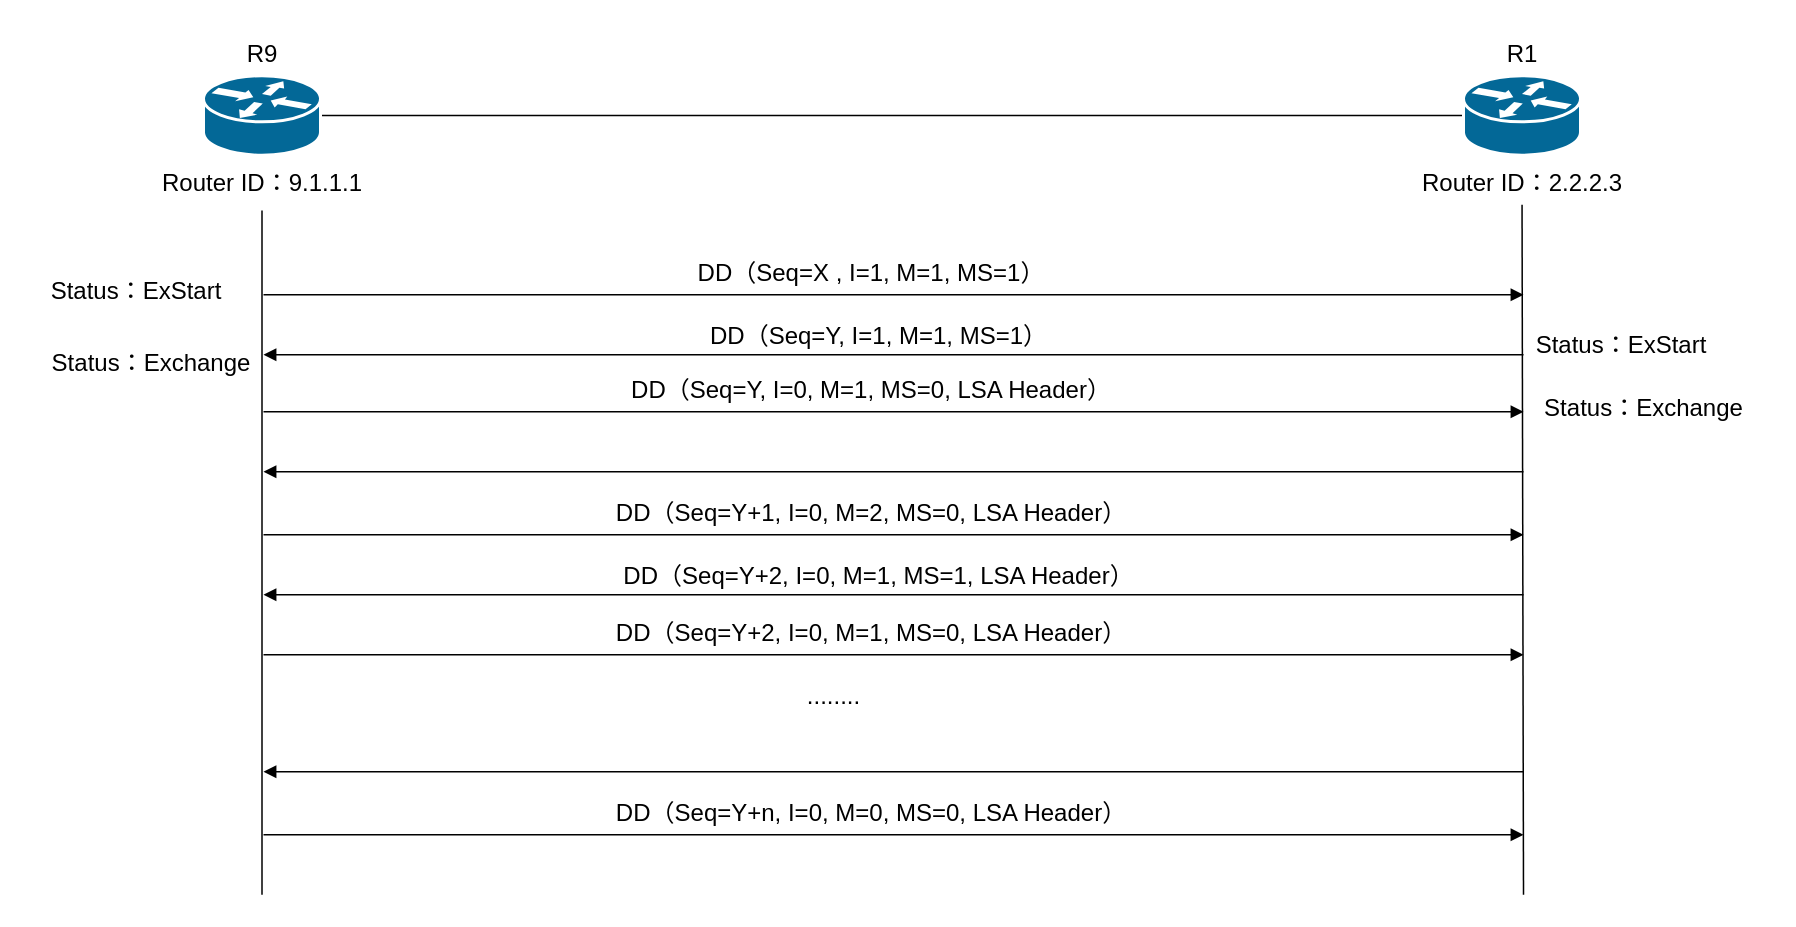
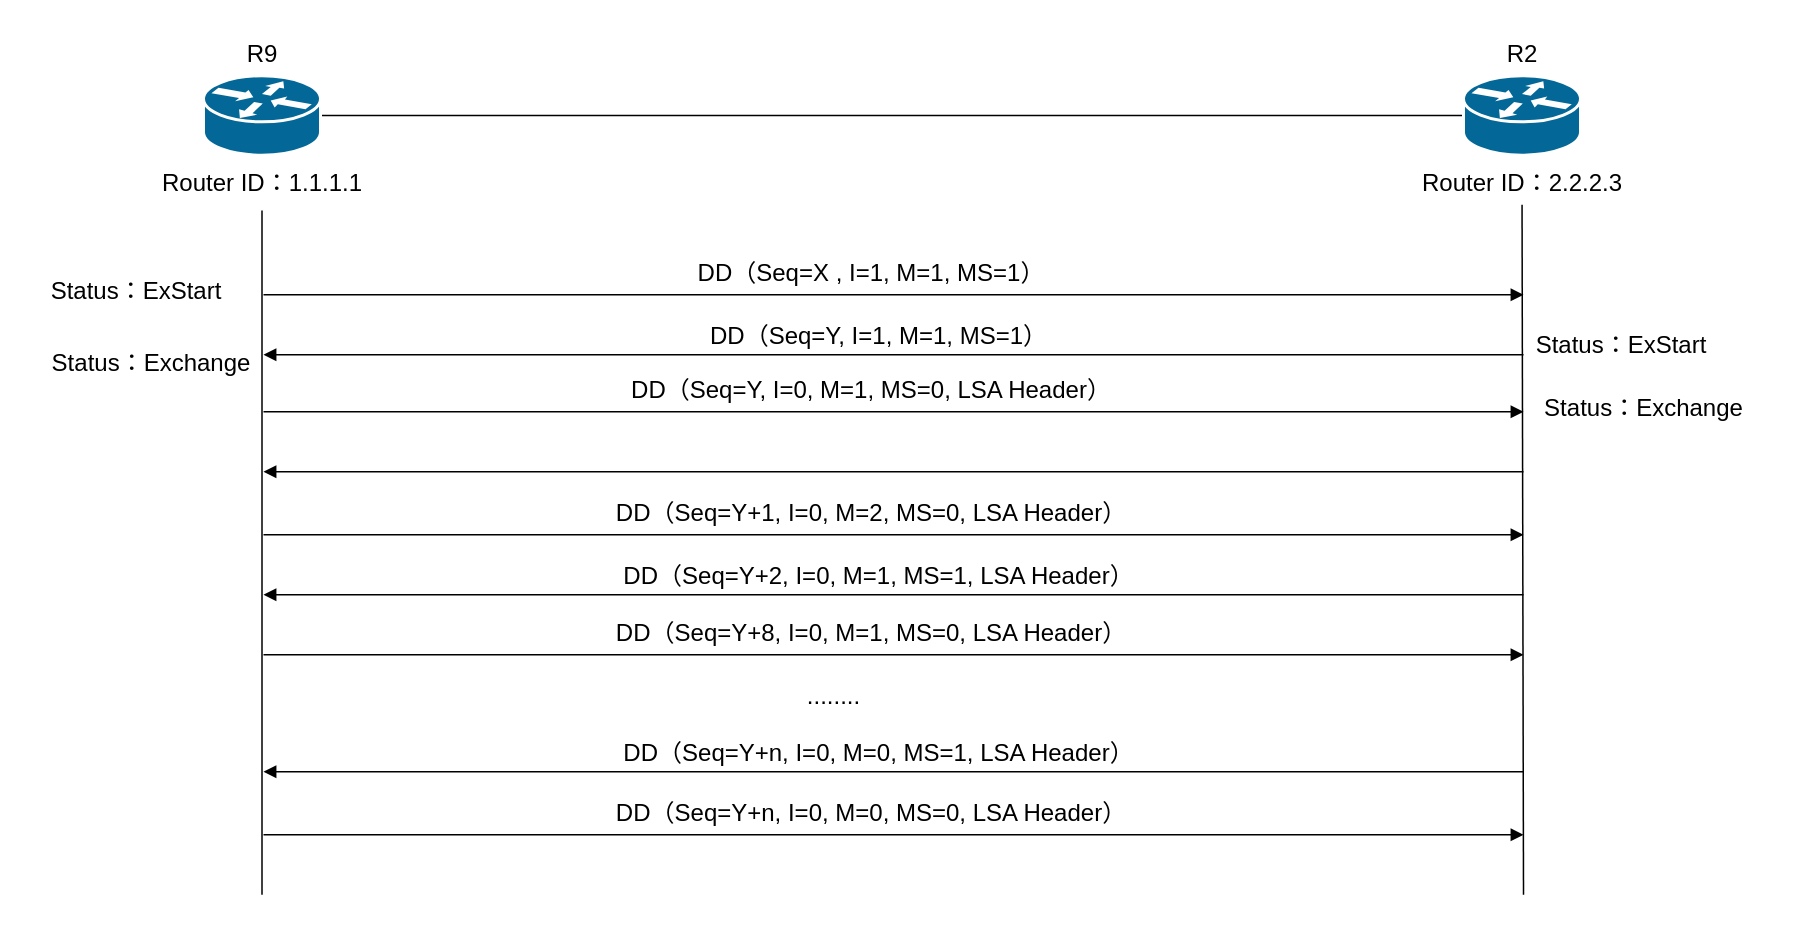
(1523, 53) -> (1523, 53)
(263, 182) -> (263, 182)
(872, 632) -> (872, 632)
none -> (878, 752)
